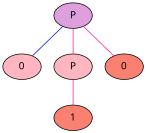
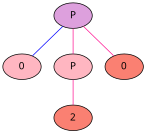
(73, 118) -> (73, 118)
